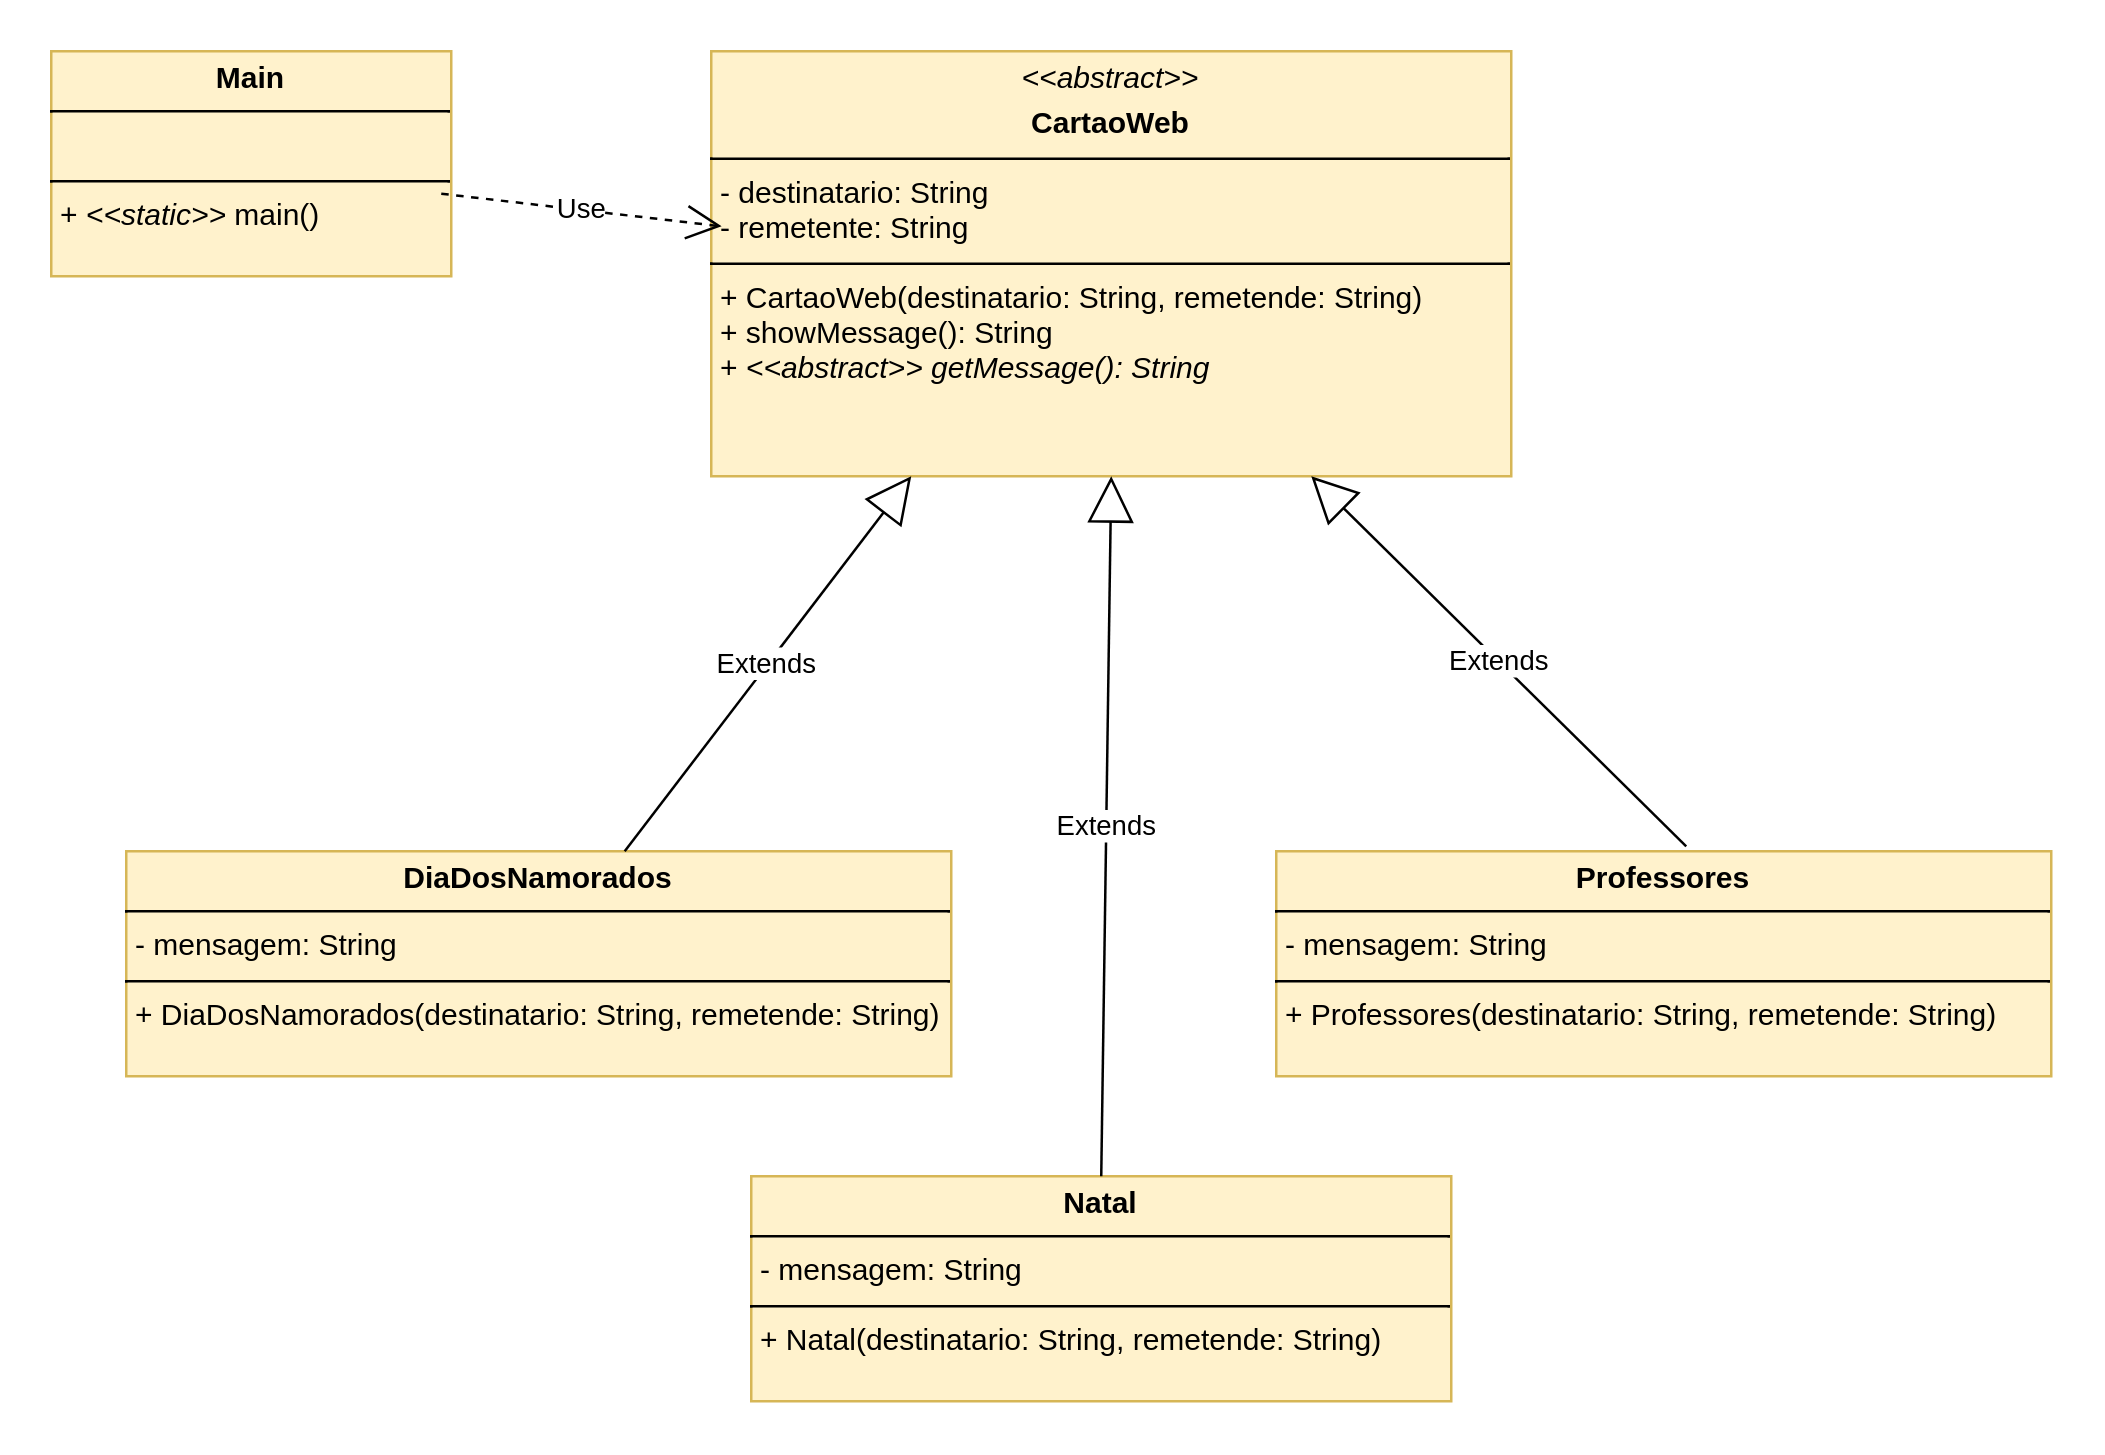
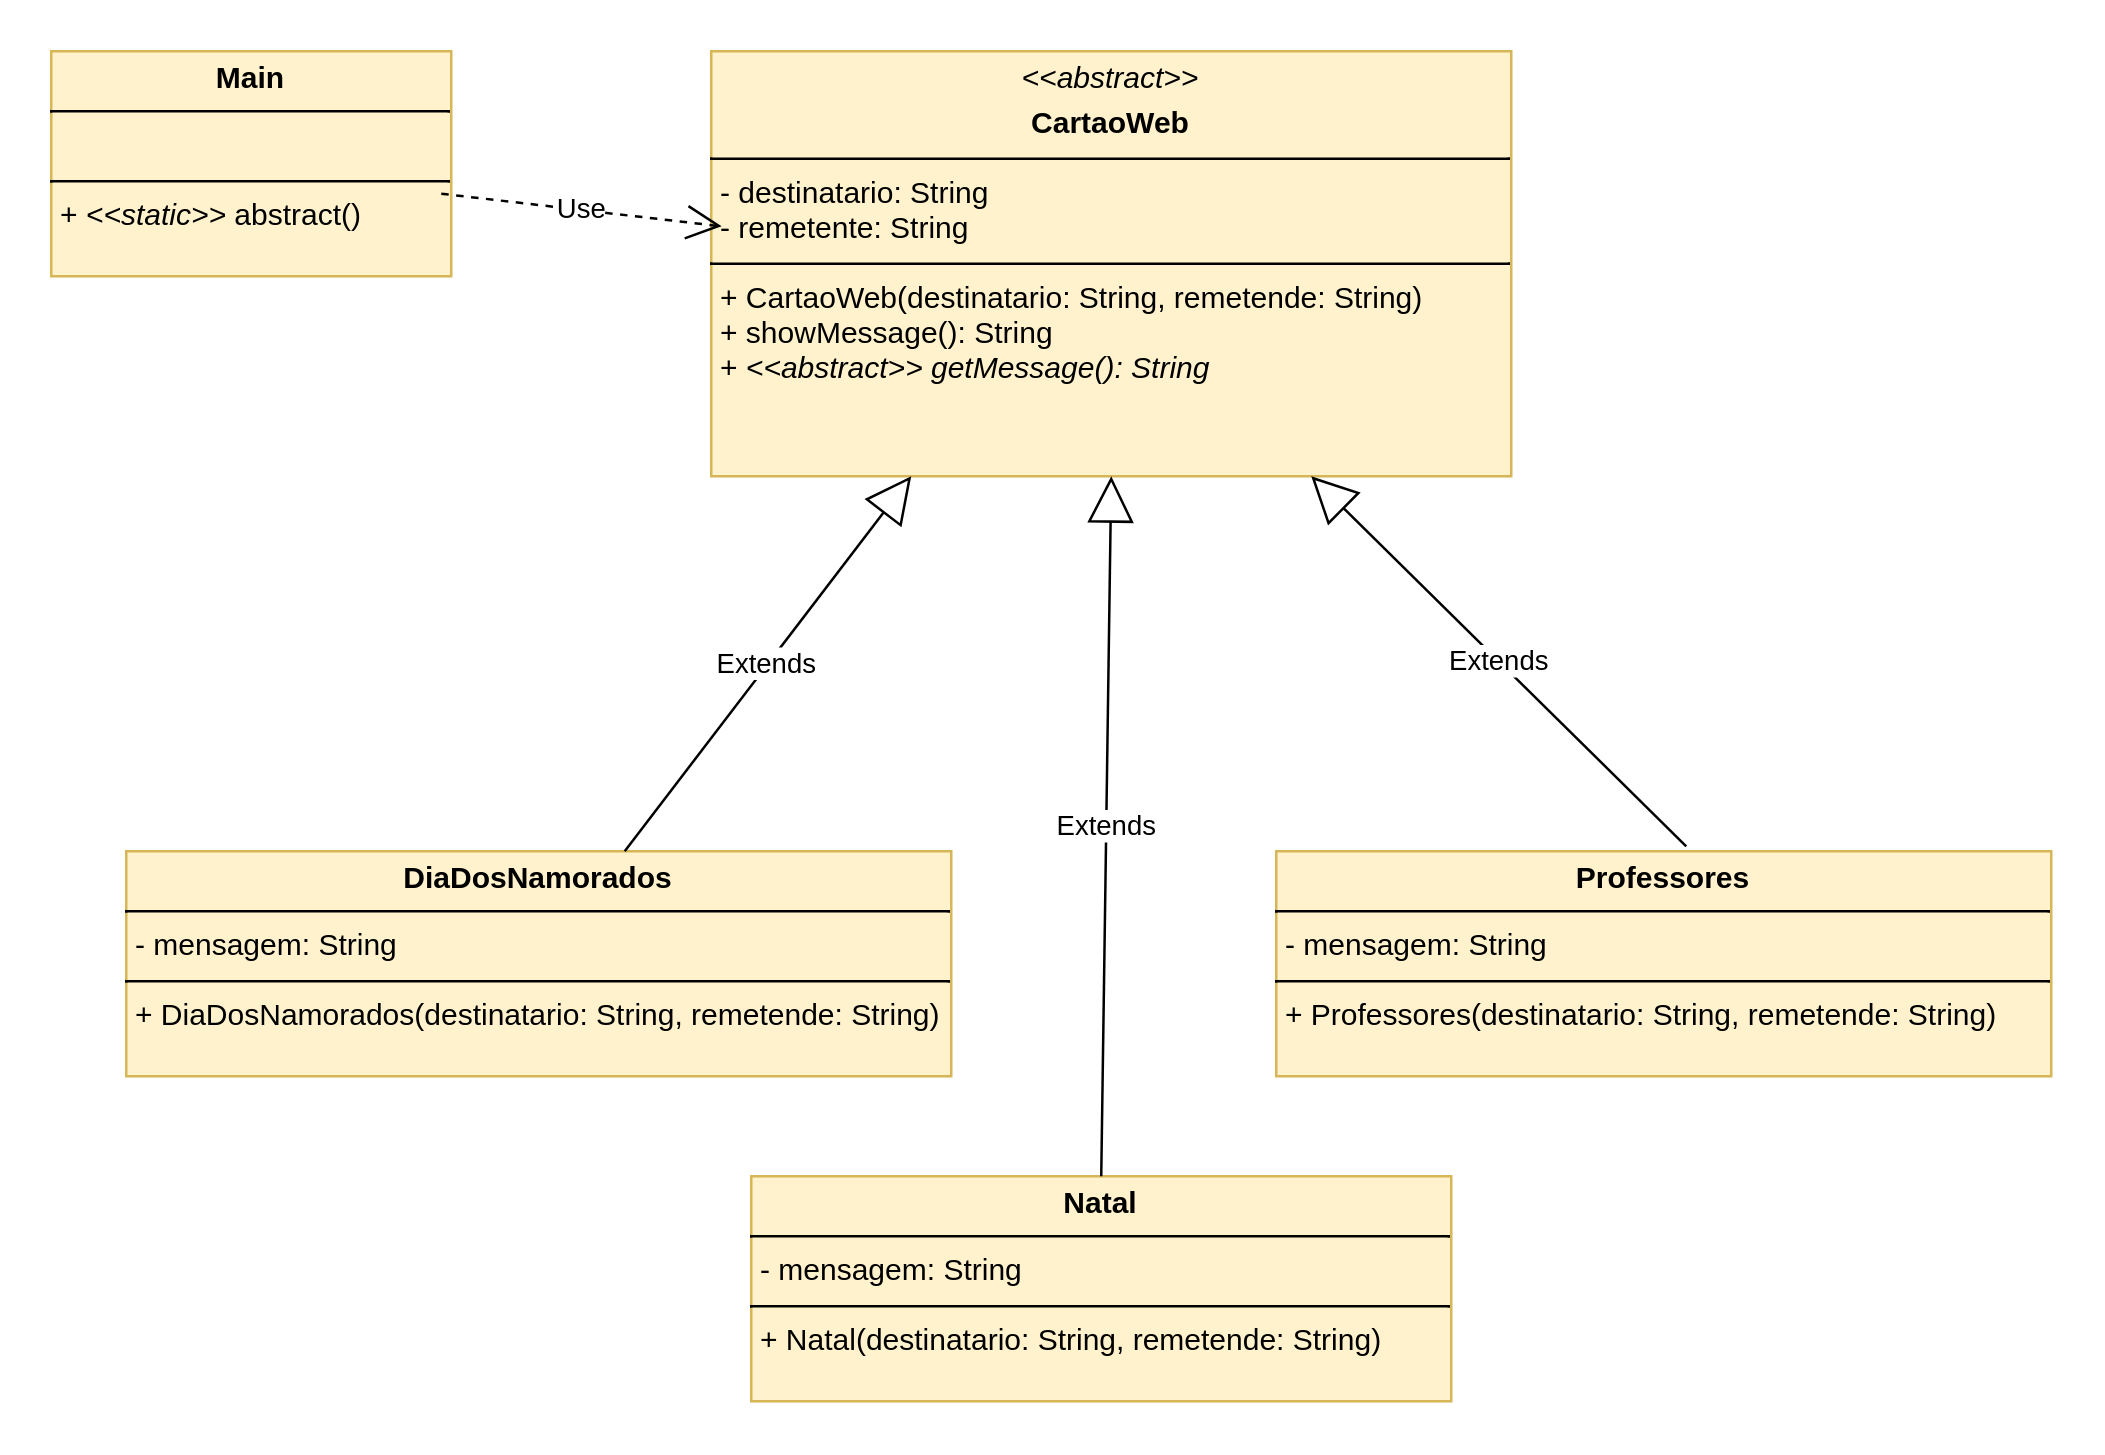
(195, 87) -> (233, 87)
